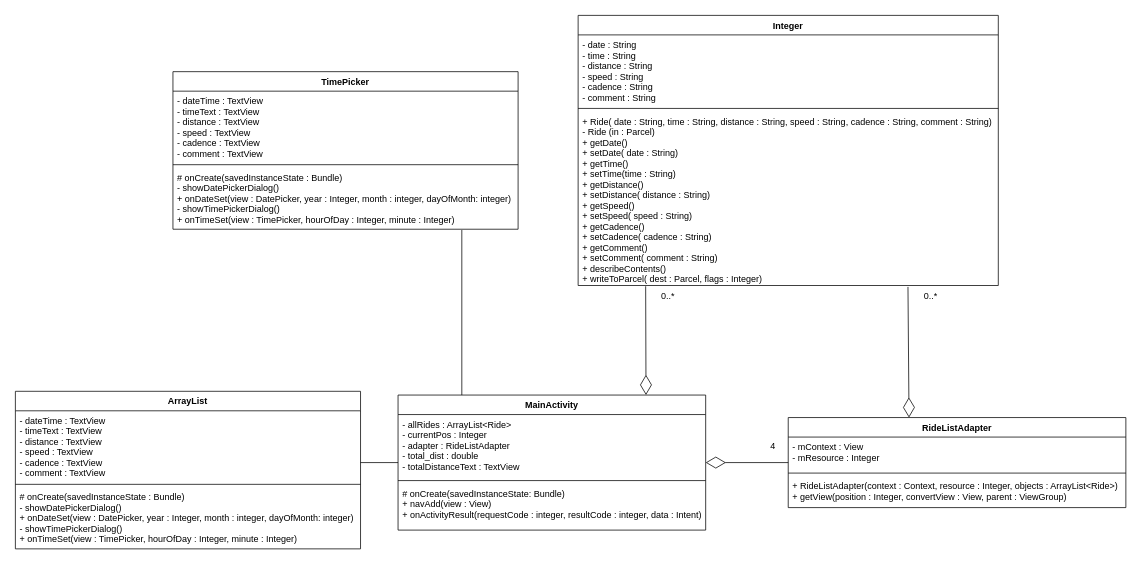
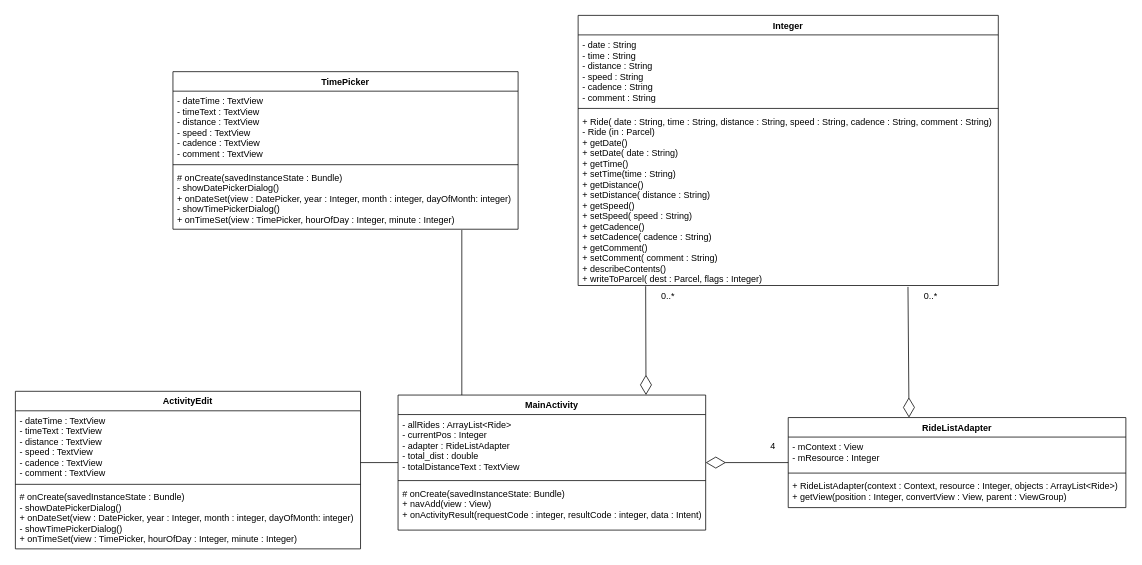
(188, 401) -> (188, 401)
